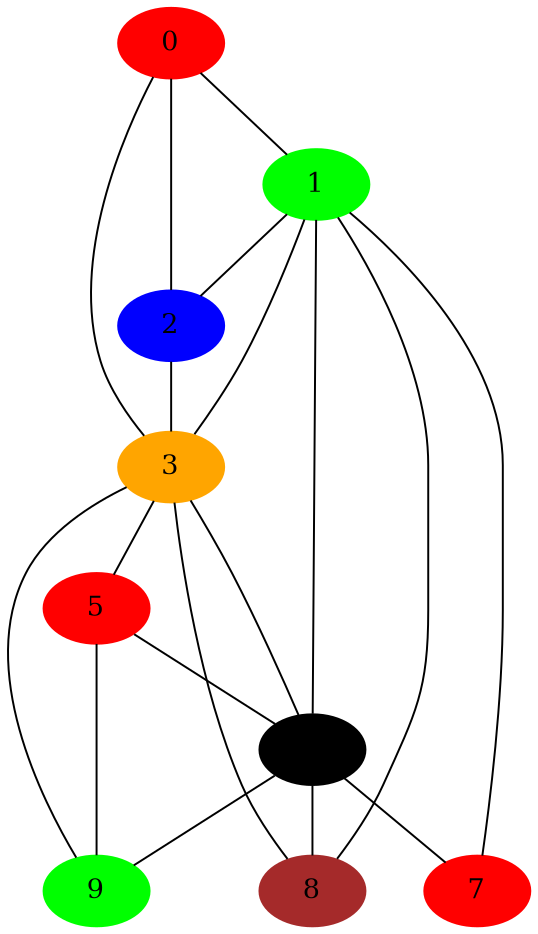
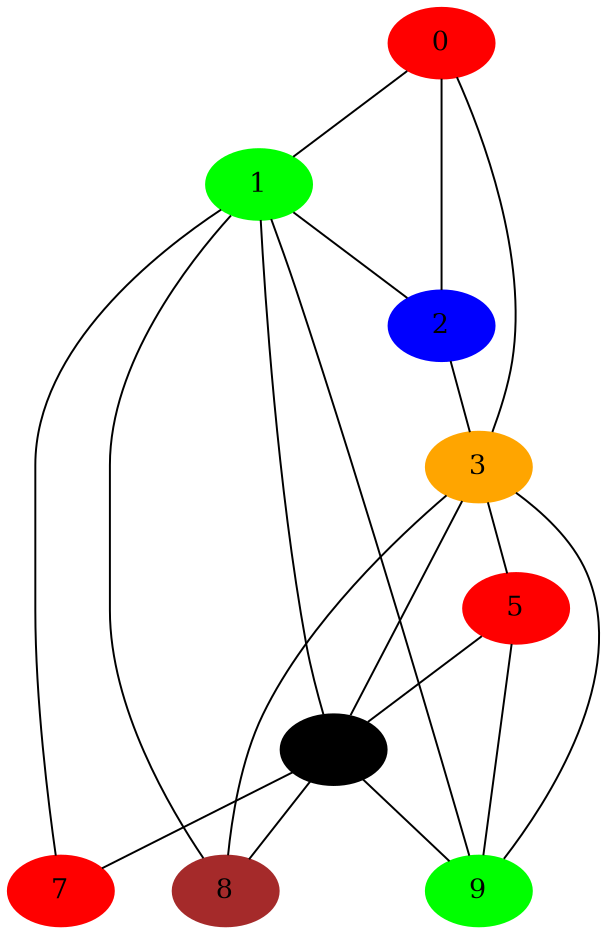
(257, 331) -> (374, 536)
